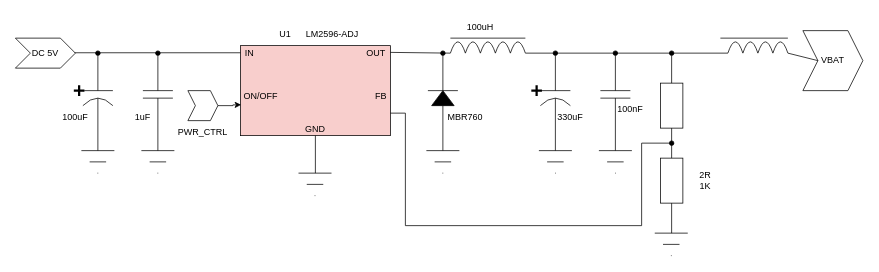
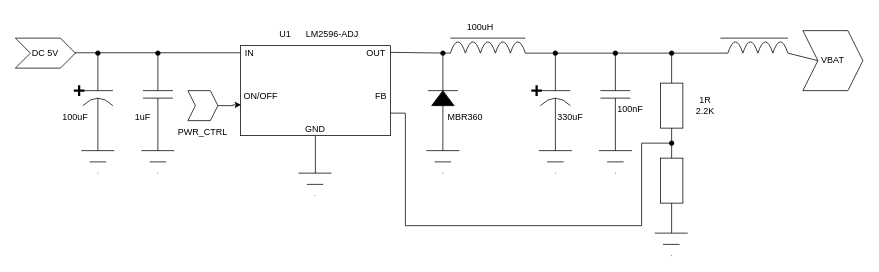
(315, 90) -> (315, 90)
none -> (705, 105)
(465, 117) -> (465, 117)
(705, 180) -> none
